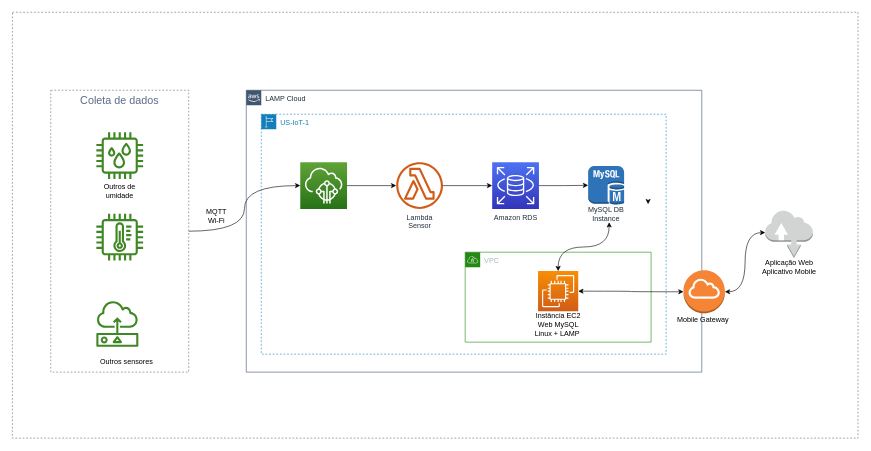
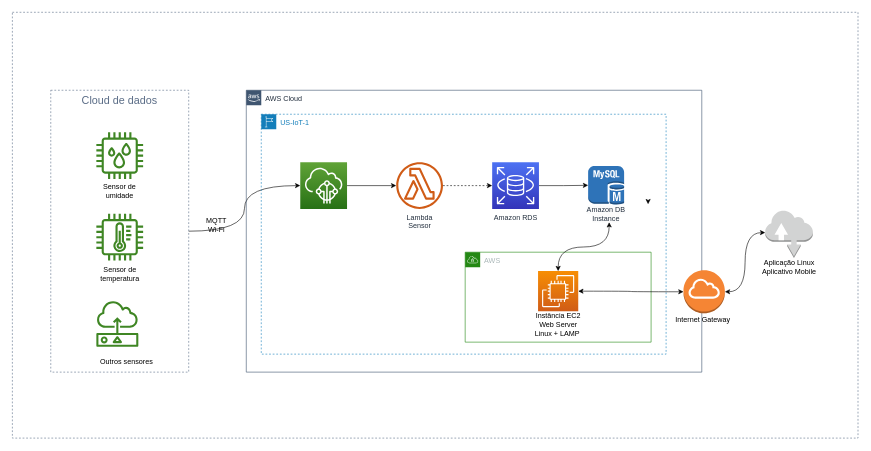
(120, 99) -> (120, 99)
(284, 99) -> (282, 99)
(465, 186) -> (465, 186)
(120, 191) -> (120, 191)
(606, 215) -> (606, 215)
(216, 216) -> (216, 225)
(491, 261) -> (491, 261)
(790, 267) -> (790, 267)
none -> (120, 274)
(703, 320) -> (703, 320)
(559, 325) -> (559, 325)
